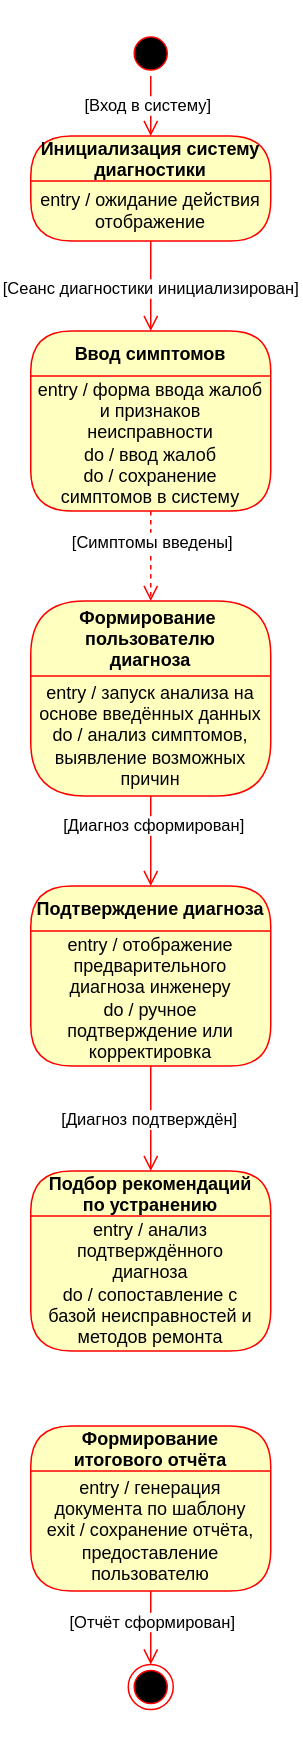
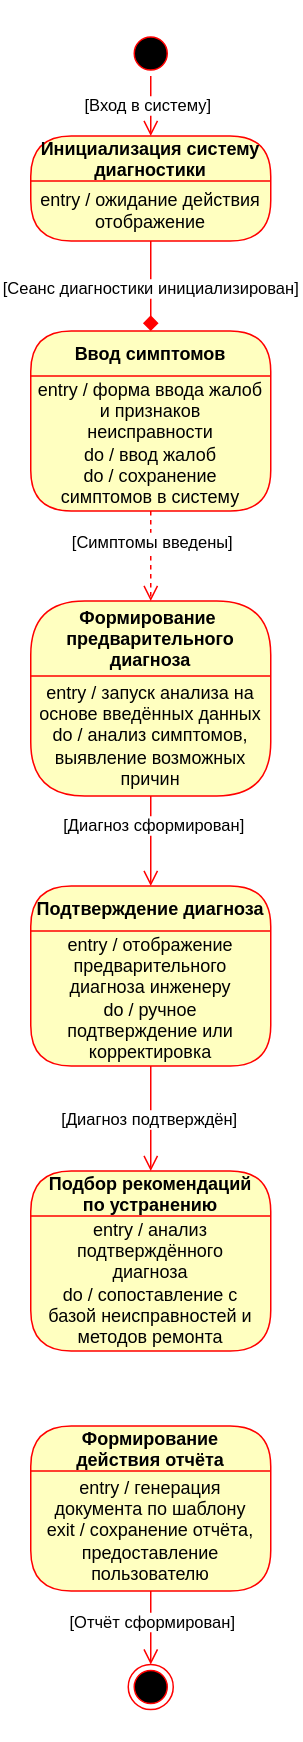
(151, 321) -> (151, 315)
(150, 618) -> (150, 618)
(150, 1439) -> (150, 1439)
